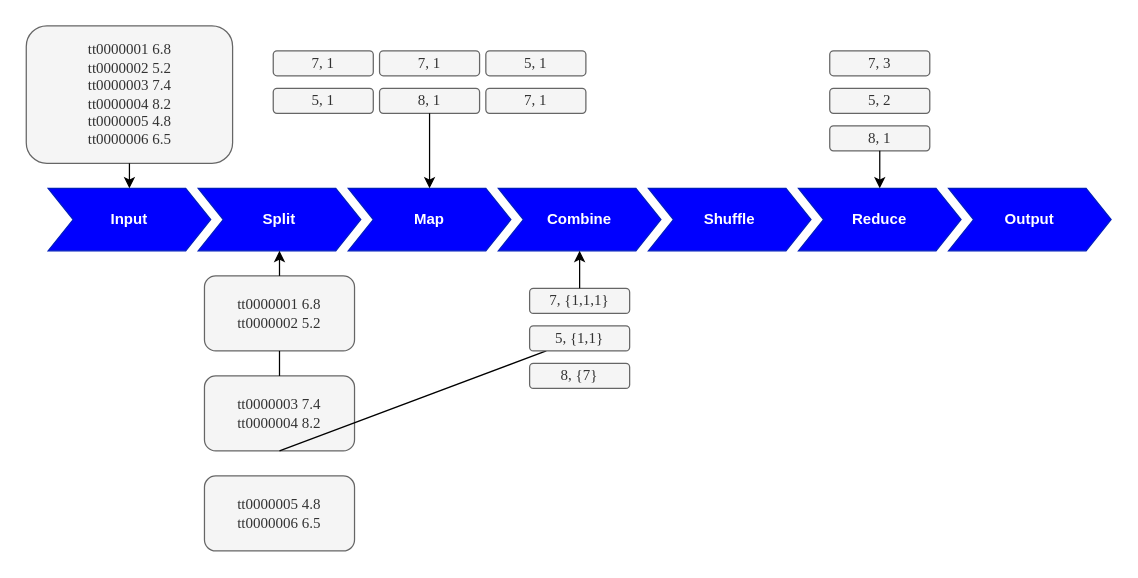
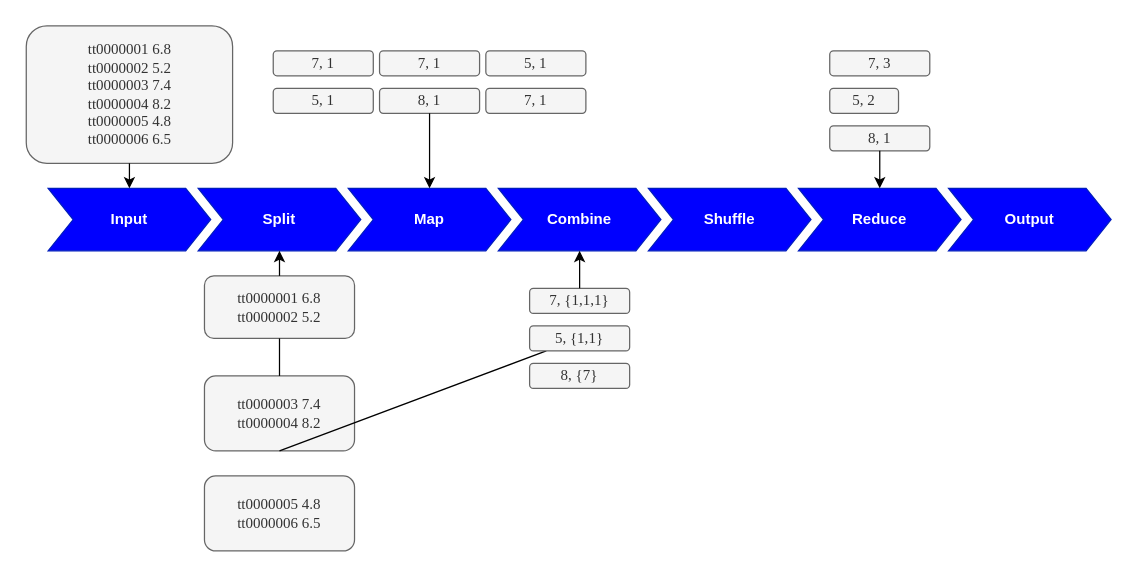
(879, 101) -> (864, 101)
(279, 313) -> (279, 307)
